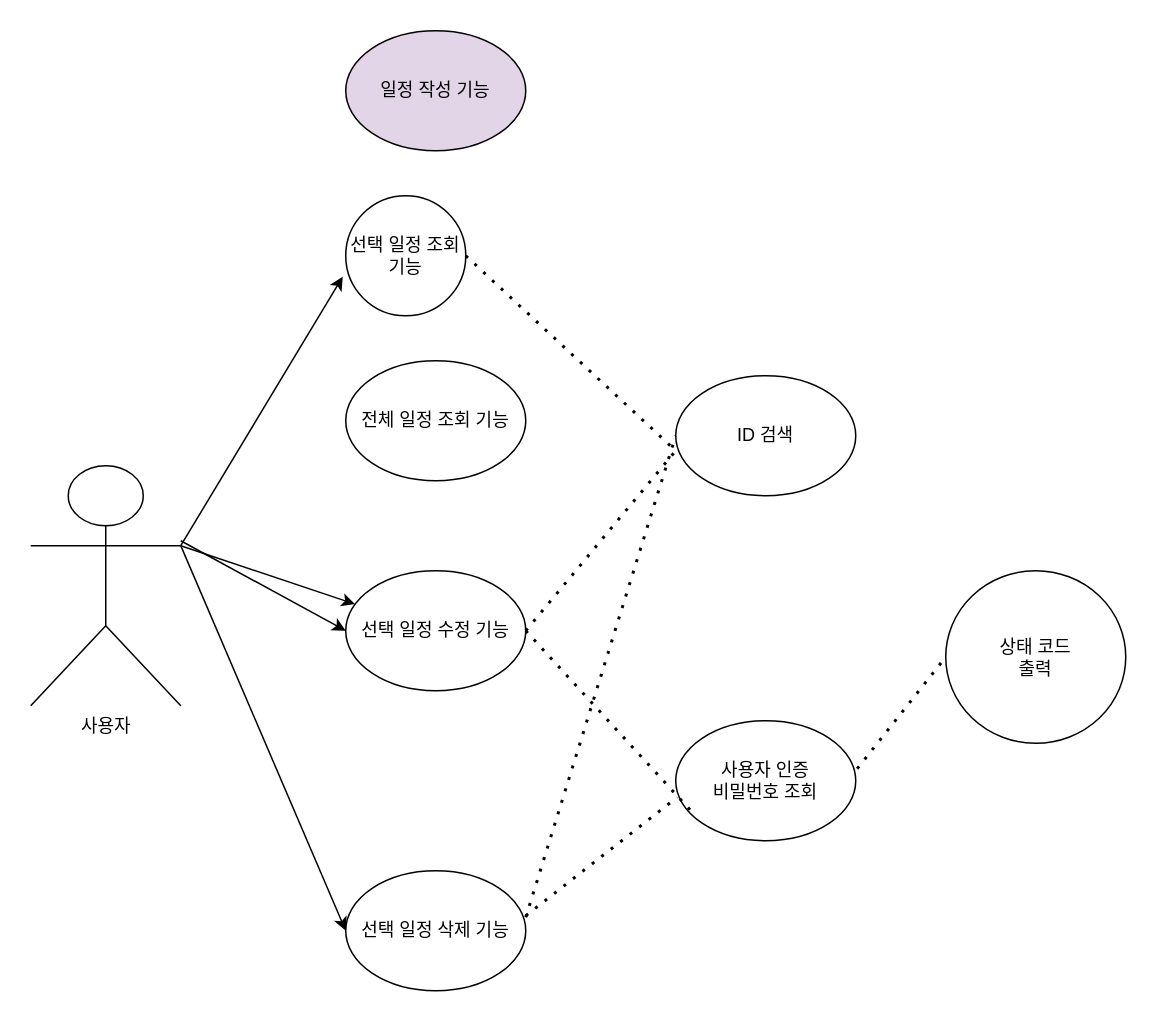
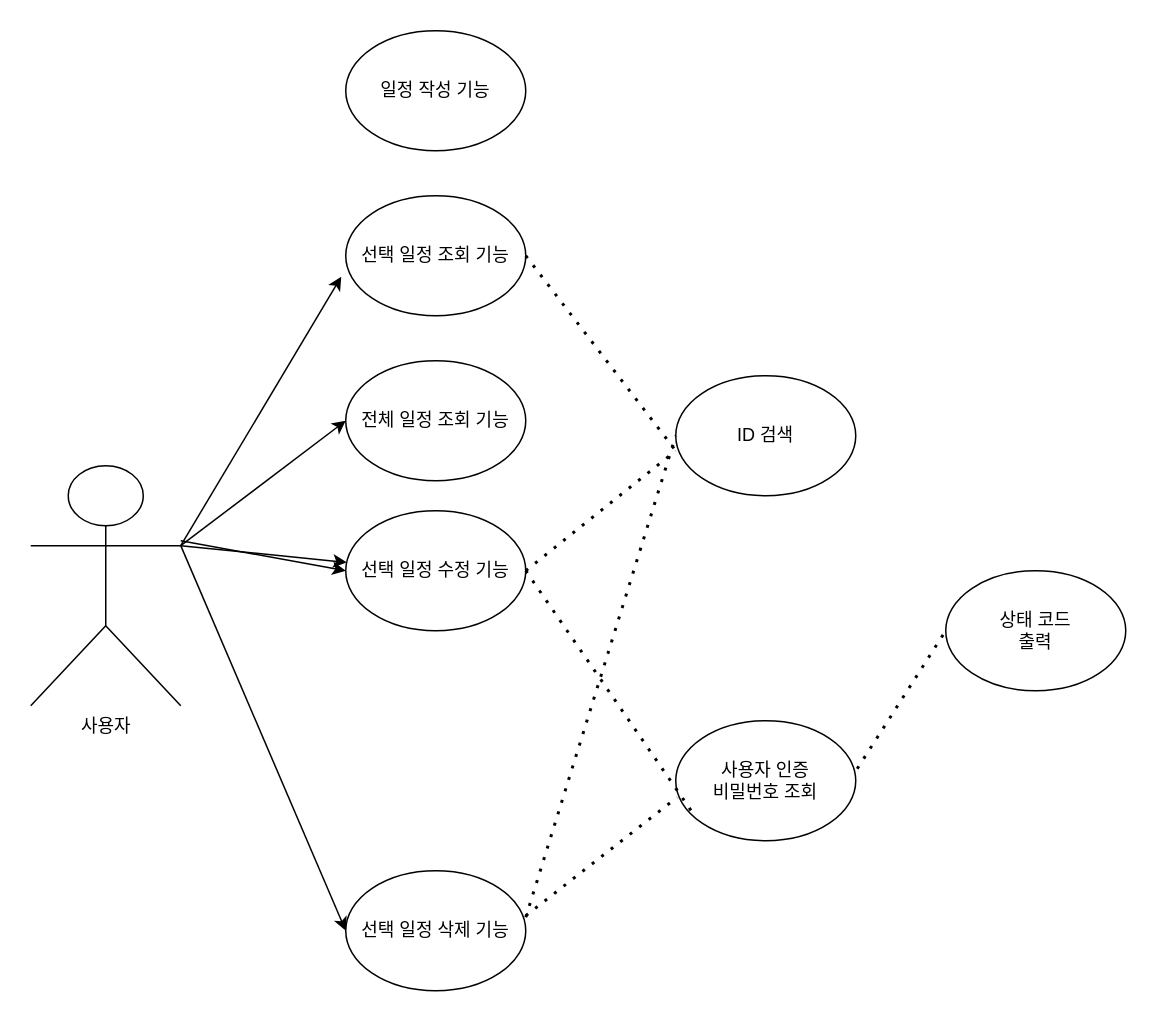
(436, 91) -> (436, 91)
(406, 256) -> (436, 256)
none -> (261, 485)
(436, 631) -> (436, 571)
(1036, 657) -> (1036, 631)
